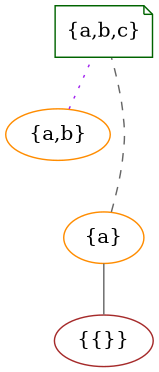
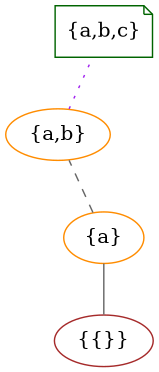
(124, 135) -> (81, 186)
